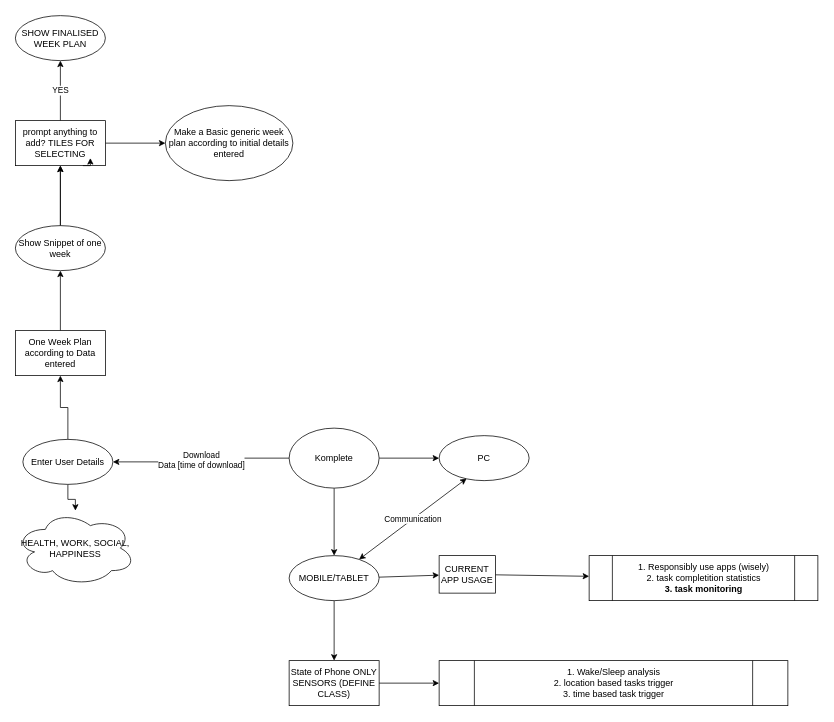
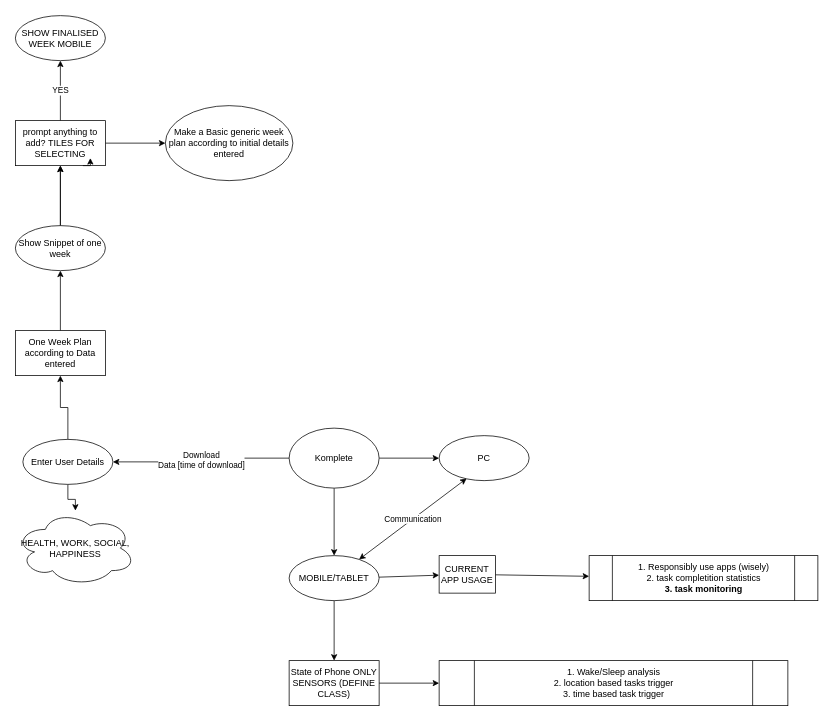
(60, 38) -> (60, 38)
